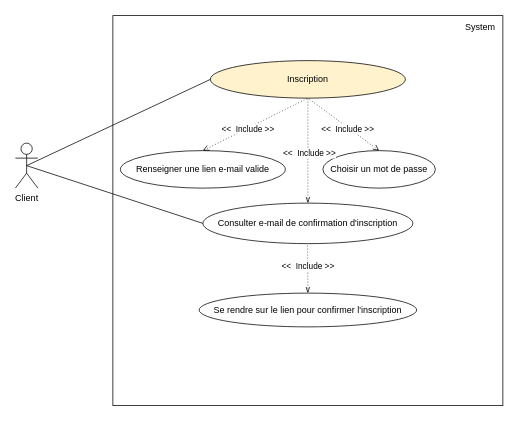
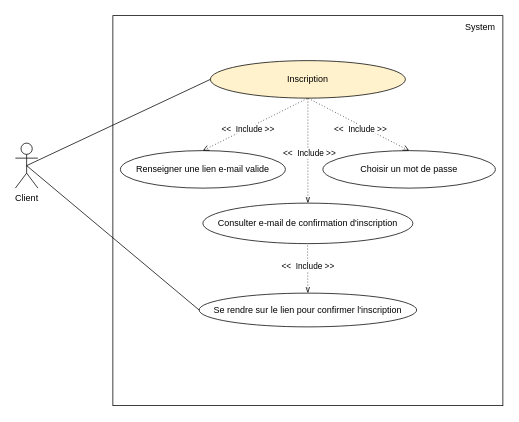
(379, 169) -> (409, 169)
(117, 195) -> none
none -> (115, 239)
